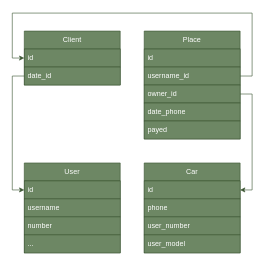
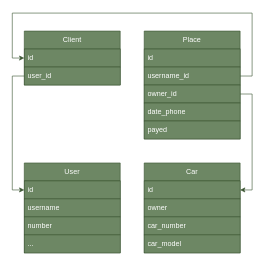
(41, 76) -> (41, 76)
(158, 208) -> (158, 208)
(170, 226) -> (168, 226)
(167, 244) -> (165, 244)
